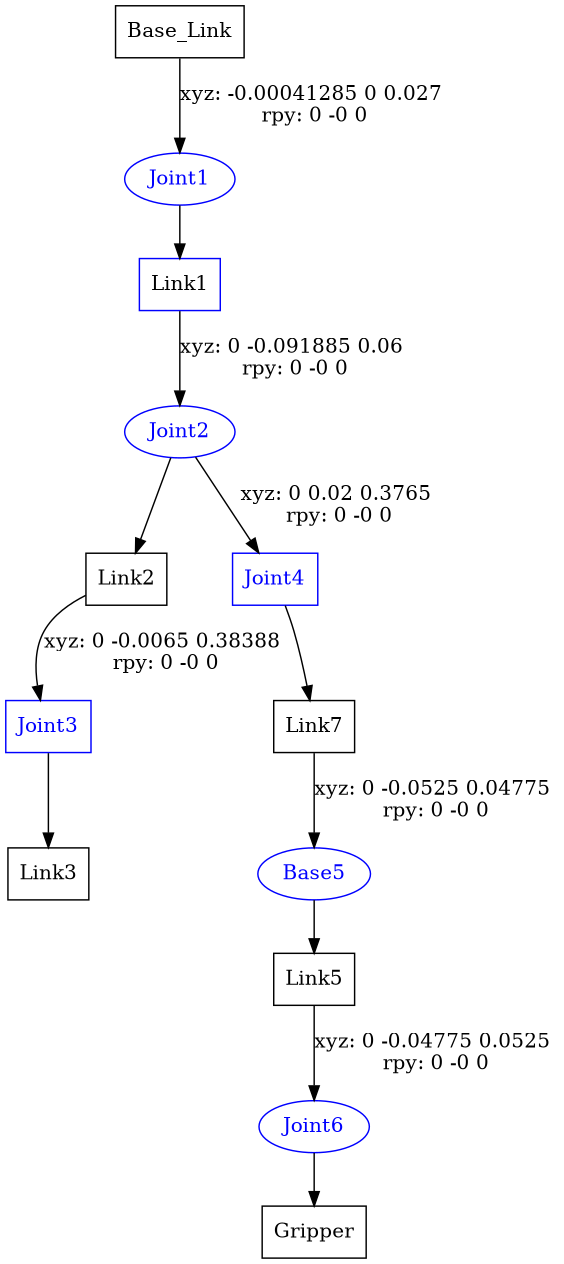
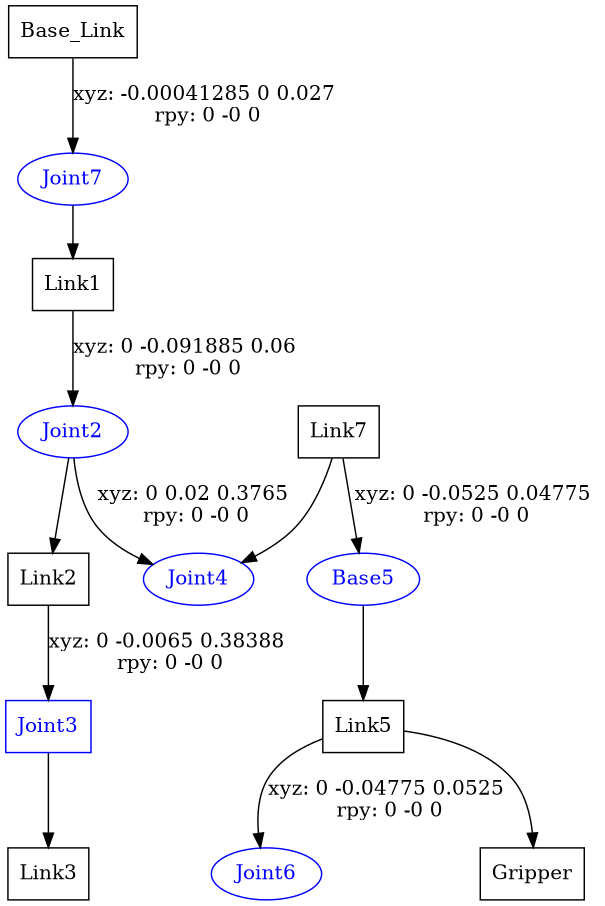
(180, 179) -> (73, 179)
(180, 285) -> (73, 285)
(275, 579) -> (199, 579)
(298, 645) -> (304, 516)
(314, 1172) -> (488, 759)
